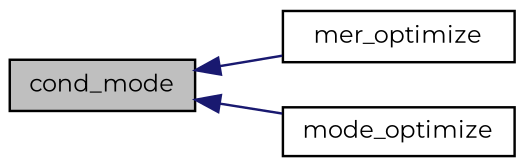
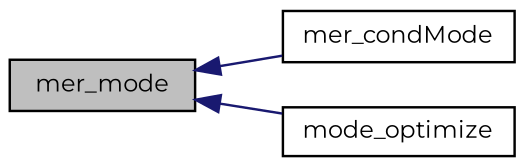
(399, 37) -> (399, 37)
(102, 85) -> (102, 85)
